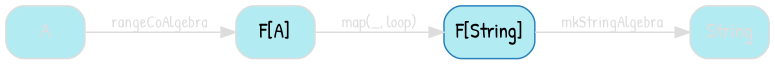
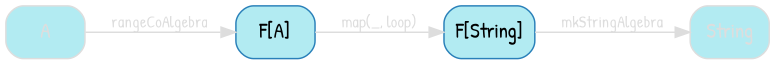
(275, 32) -> (275, 32)
